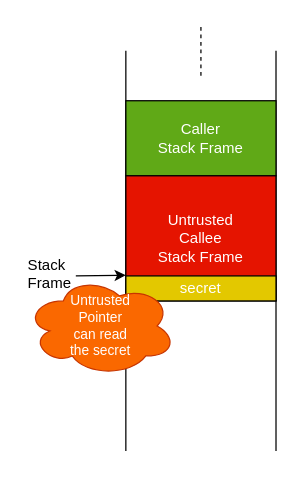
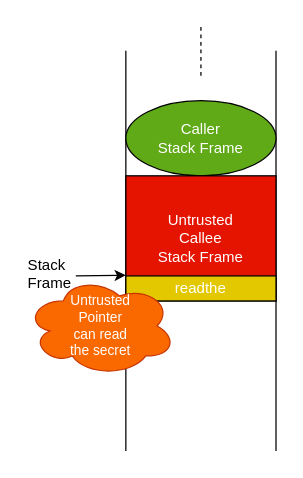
(201, 138) -> (201, 138)
(201, 288) -> (201, 288)
